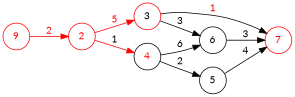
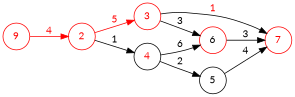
(147, 16) -> (147, 16)
(49, 31) -> (49, 31)
(213, 40) -> (213, 40)
(111, 45) -> (111, 45)
